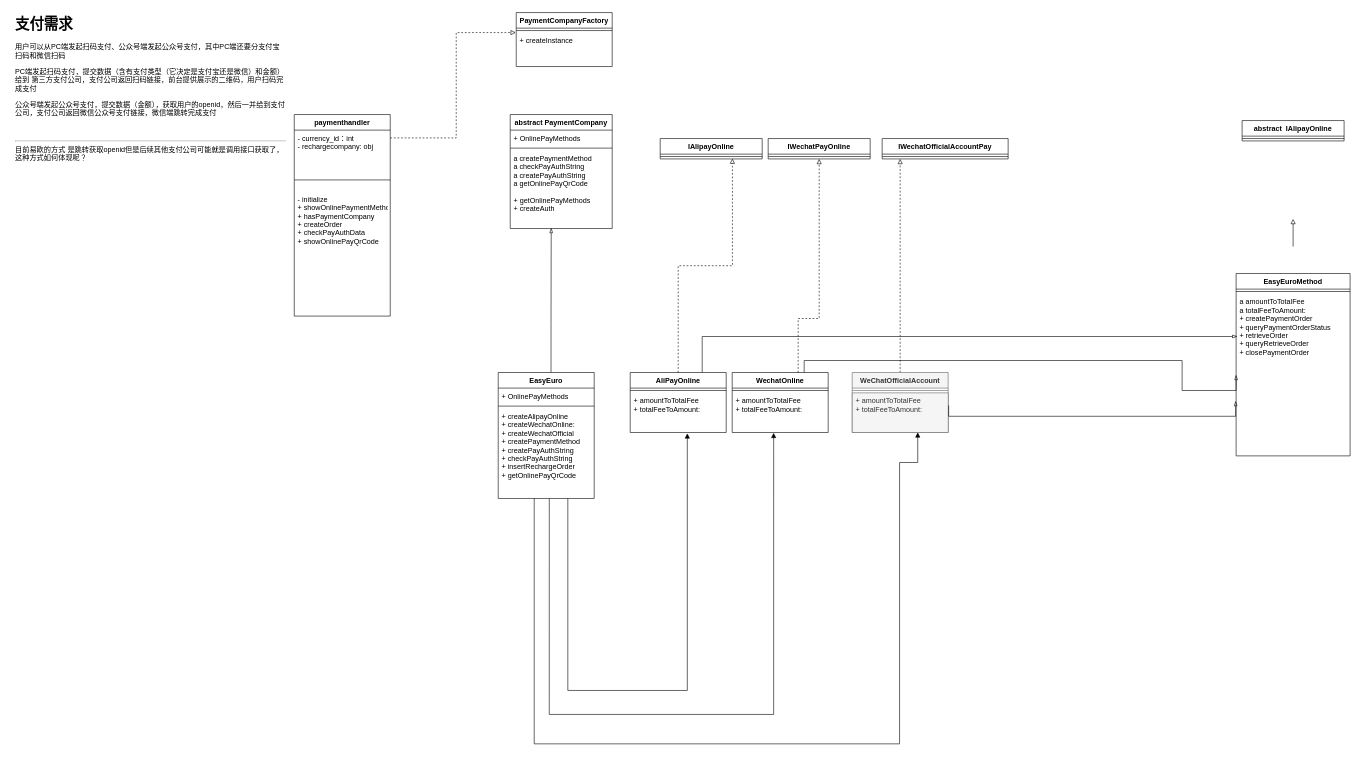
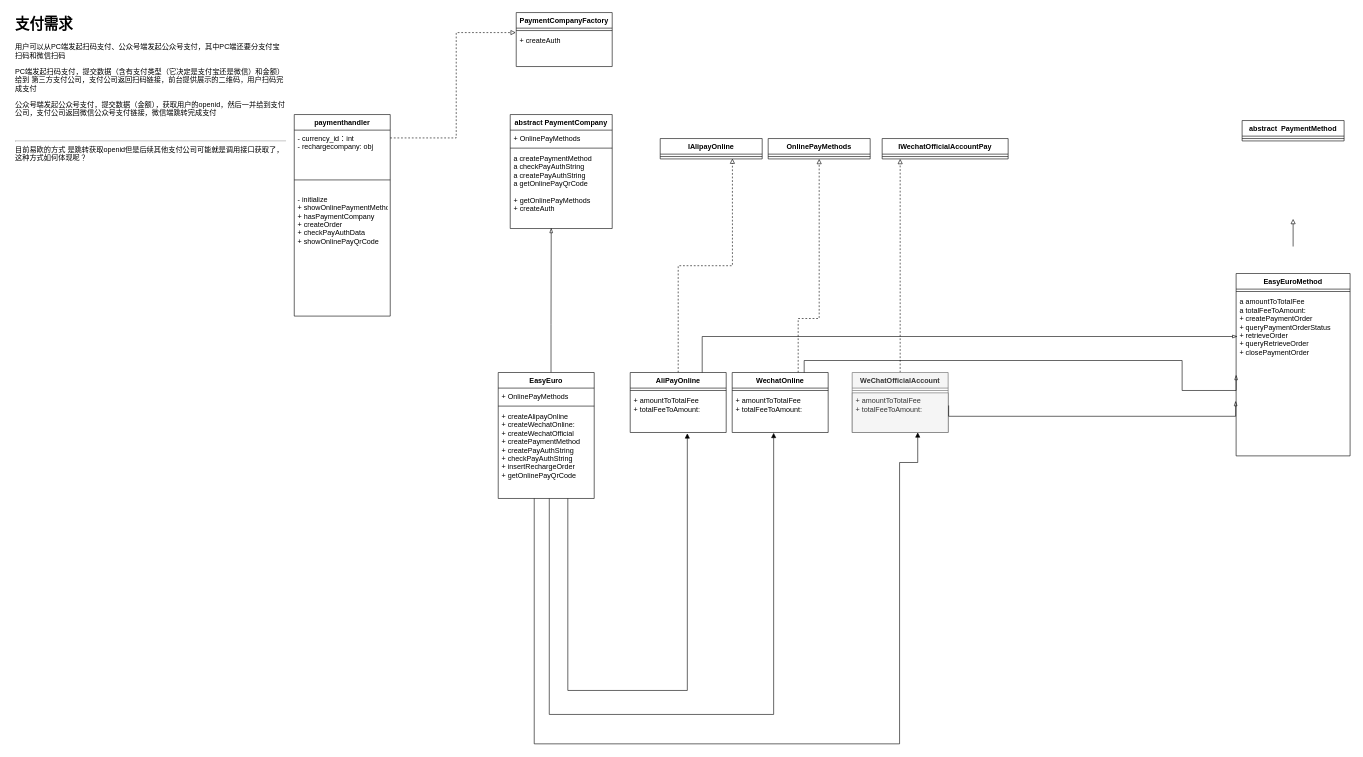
(551, 41) -> (543, 41)
(1293, 128) -> (1293, 128)
(819, 146) -> (819, 146)
